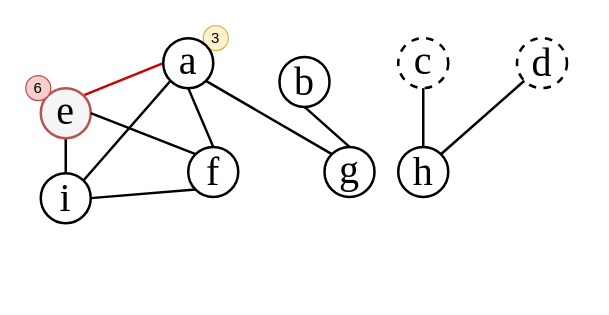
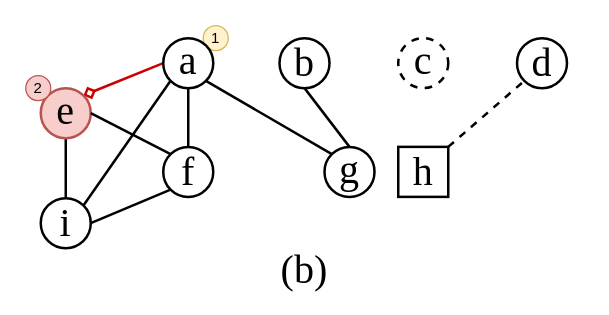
(216, 38) -> (216, 38)
(542, 63) -> (542, 63)
(304, 82) -> (304, 63)
(38, 88) -> (38, 88)
(91, 92) -> (95, 91)
(66, 113) -> (66, 113)
(423, 118) -> none
(482, 118) -> (486, 114)
(213, 172) -> (188, 172)
(423, 172) -> (423, 172)
(66, 198) -> (66, 223)
none -> (304, 269)
